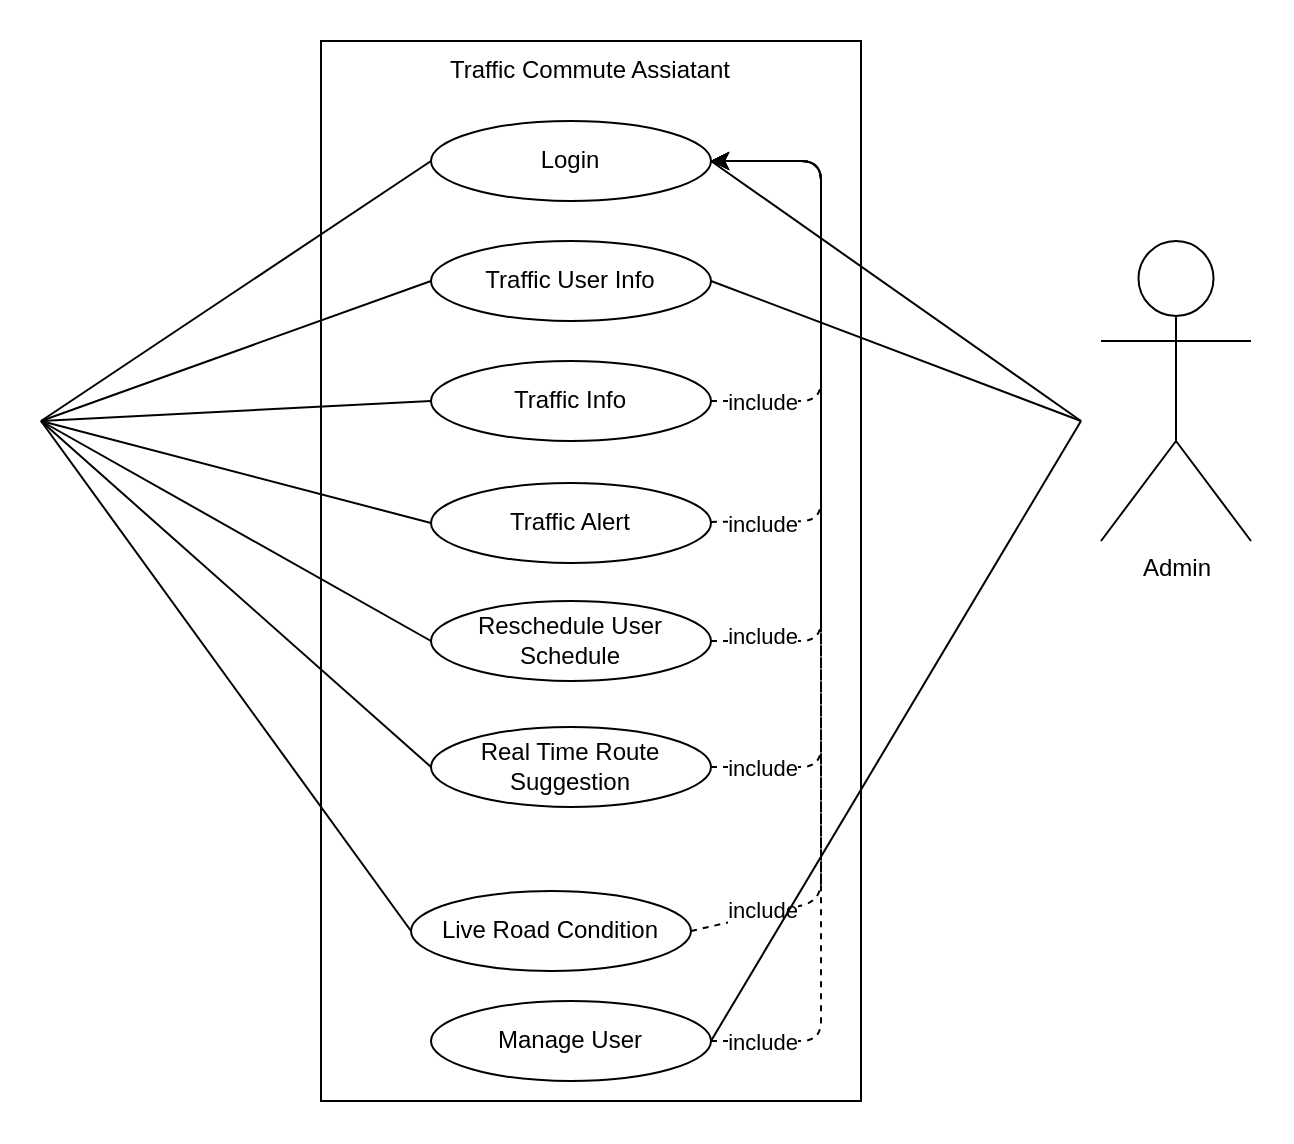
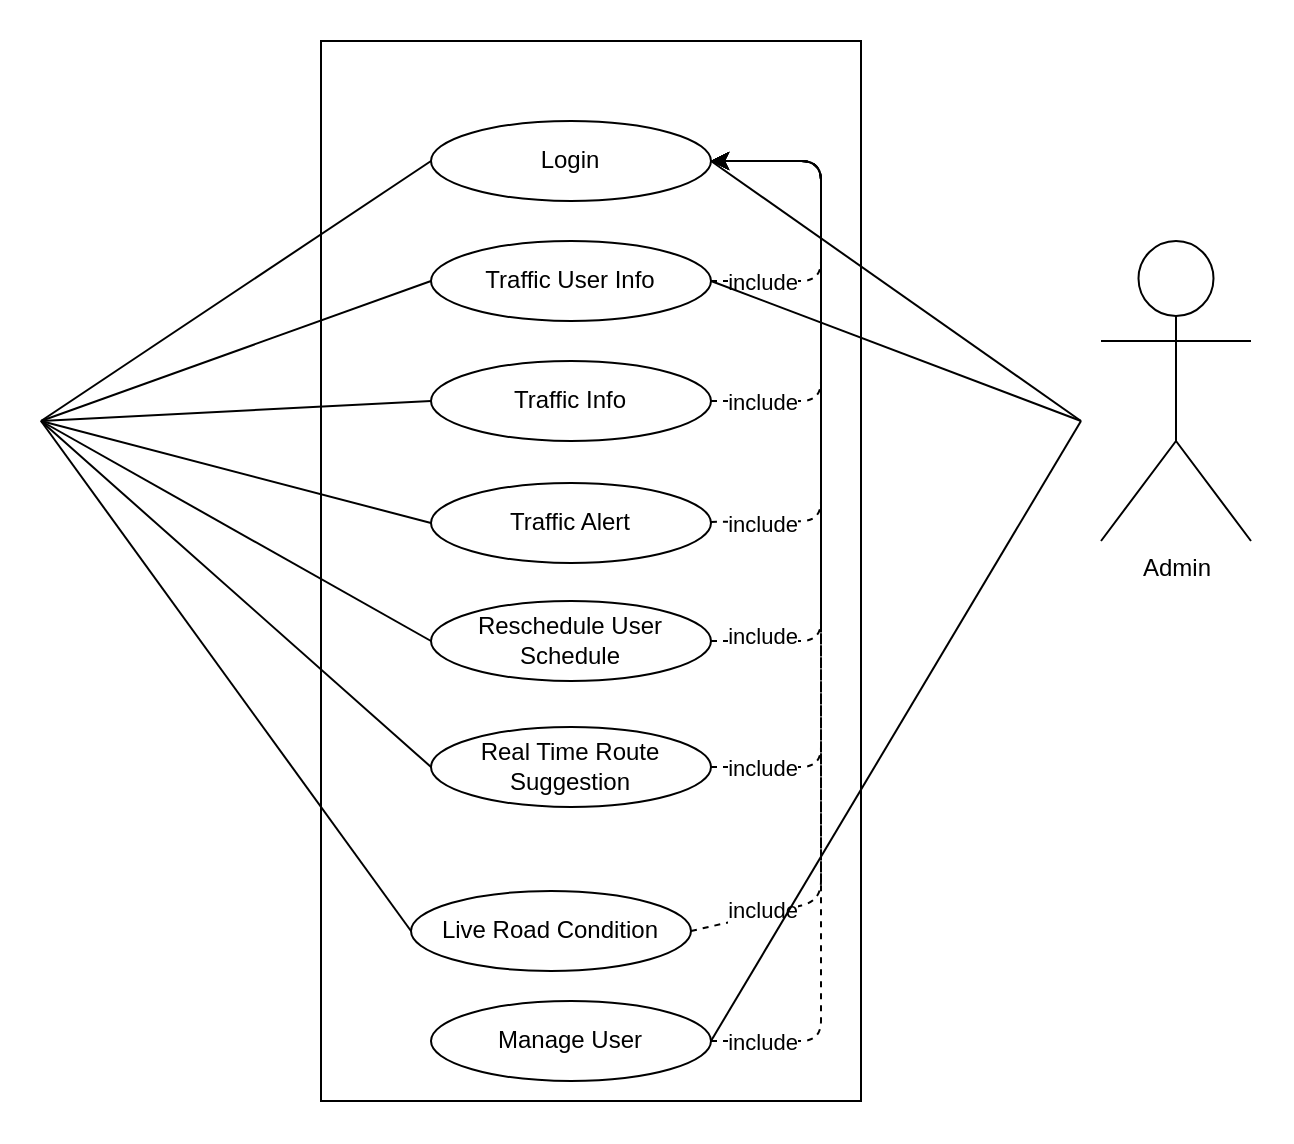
(591, 71) -> none
none -> (768, 281)
